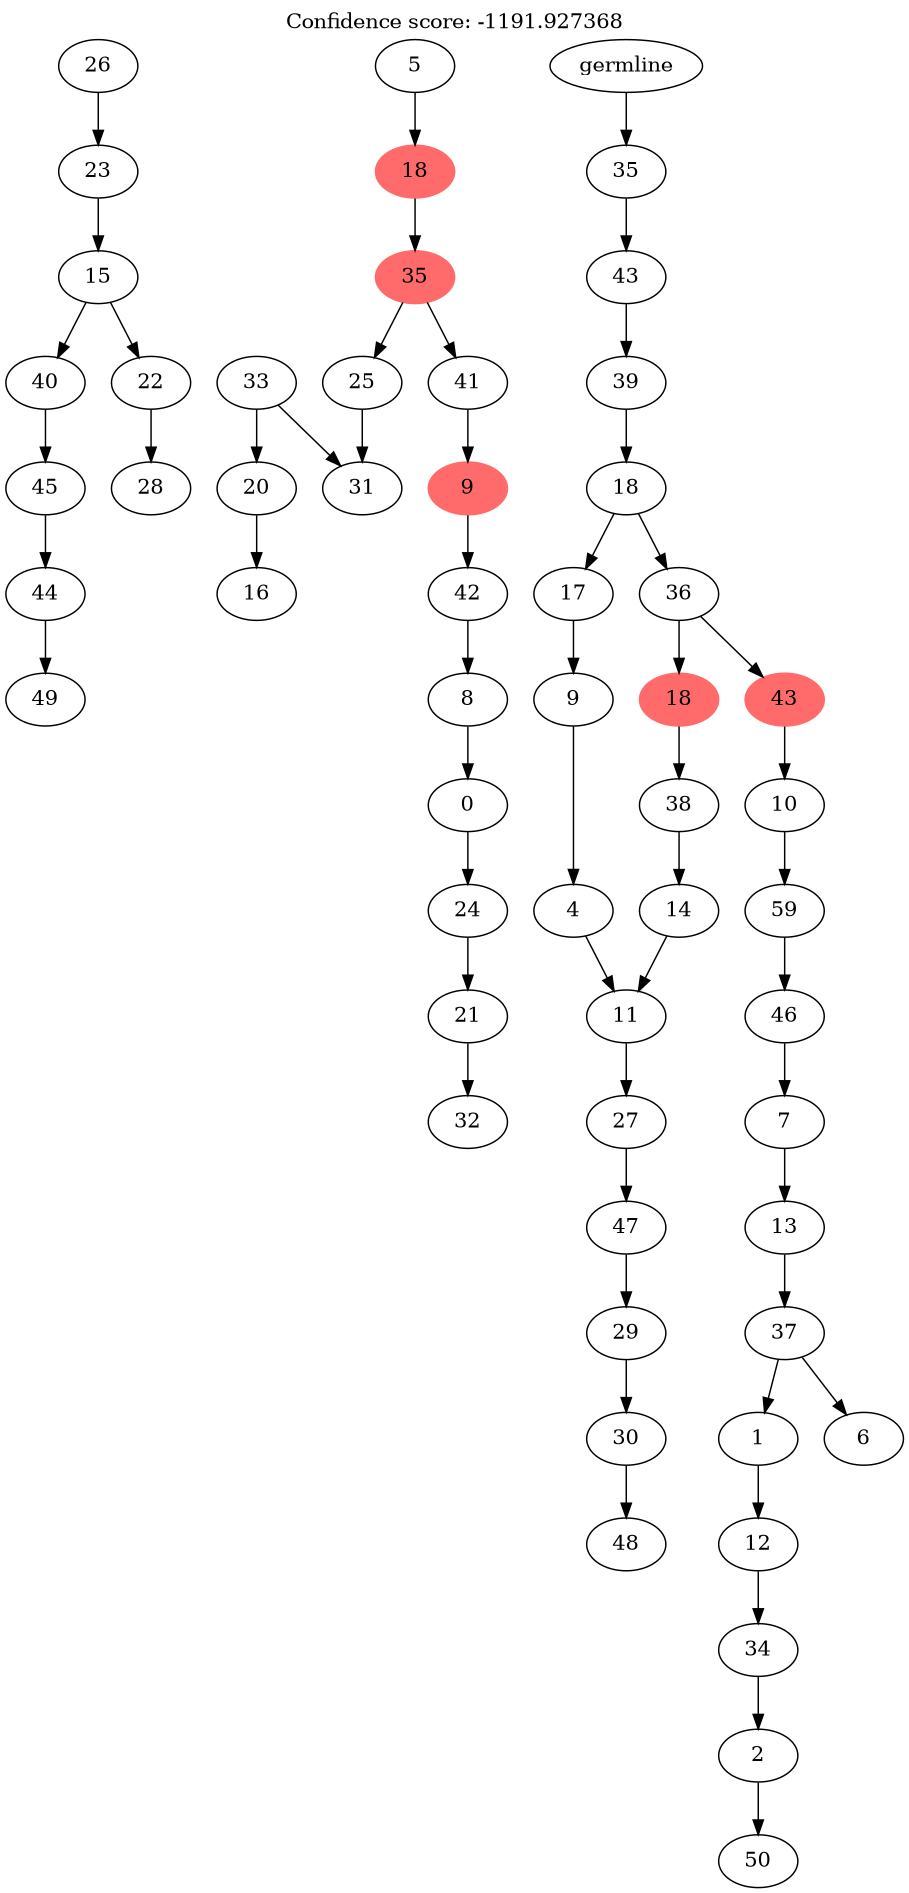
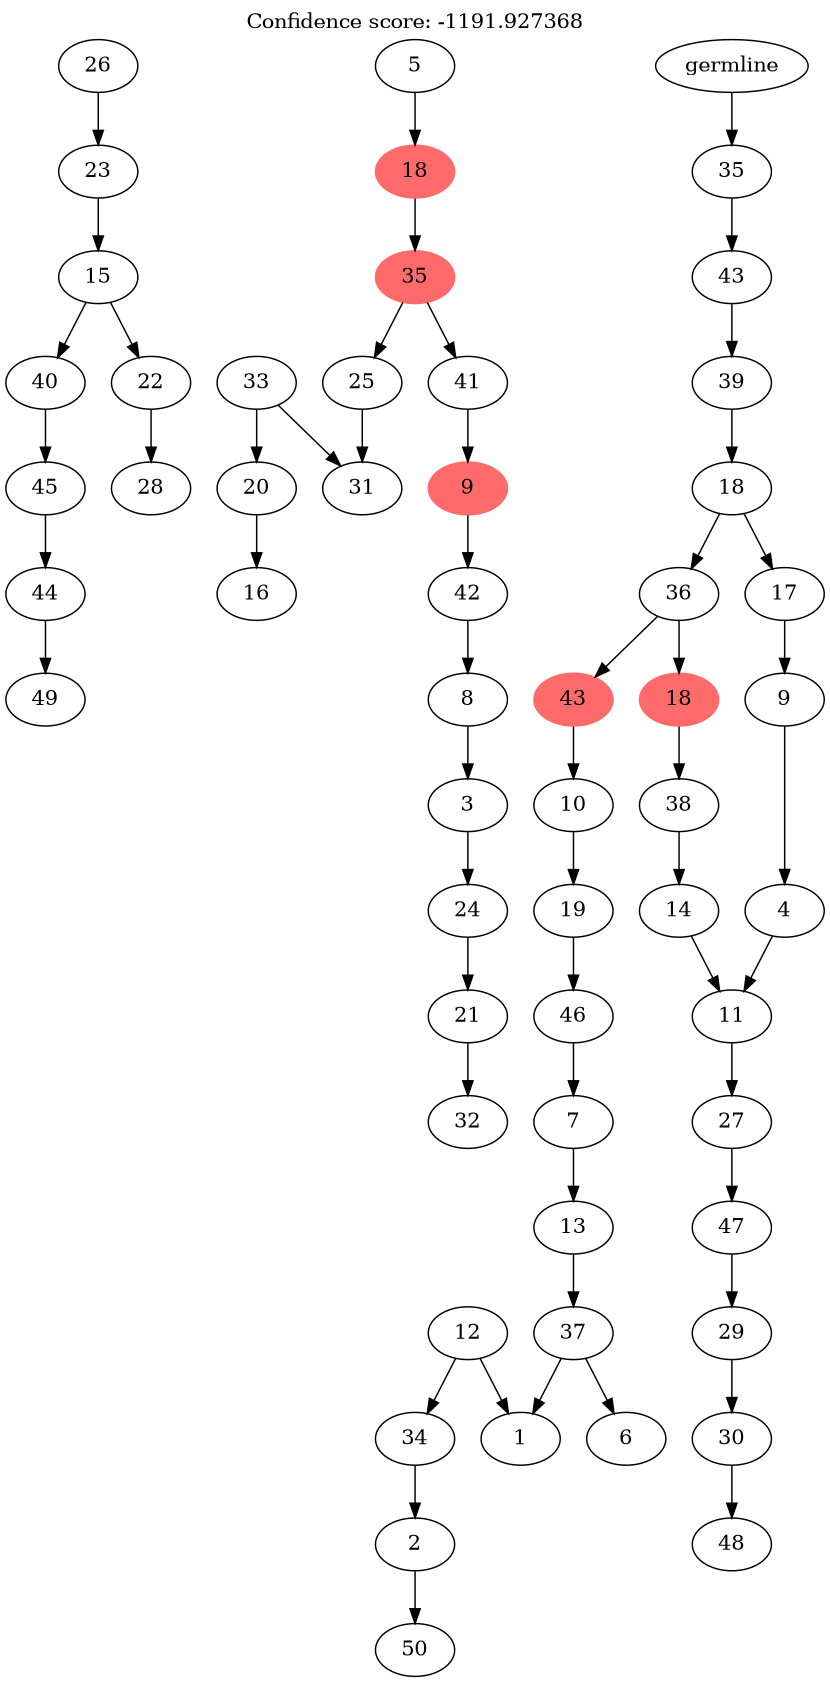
(468, 805) -> (468, 805)
(785, 911) -> (573, 911)
(758, 1484) -> (491, 1379)
